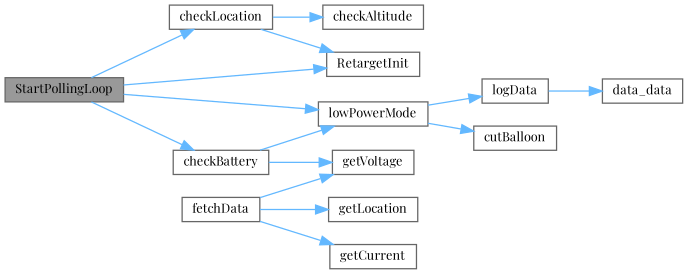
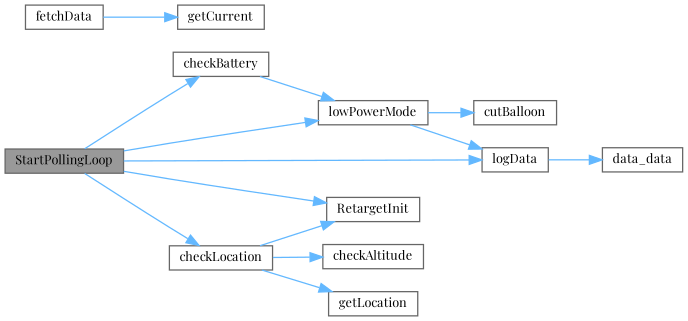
none -> (296, 160)
(373, 162) -> none
(288, 210) -> (291, 279)
